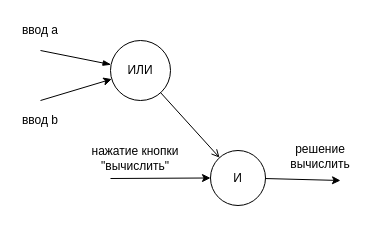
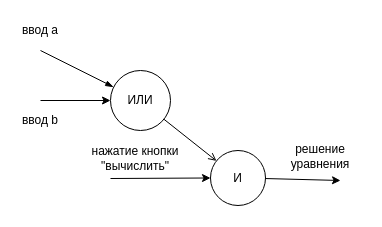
(141, 71) -> (141, 101)
(321, 157) -> (321, 157)
